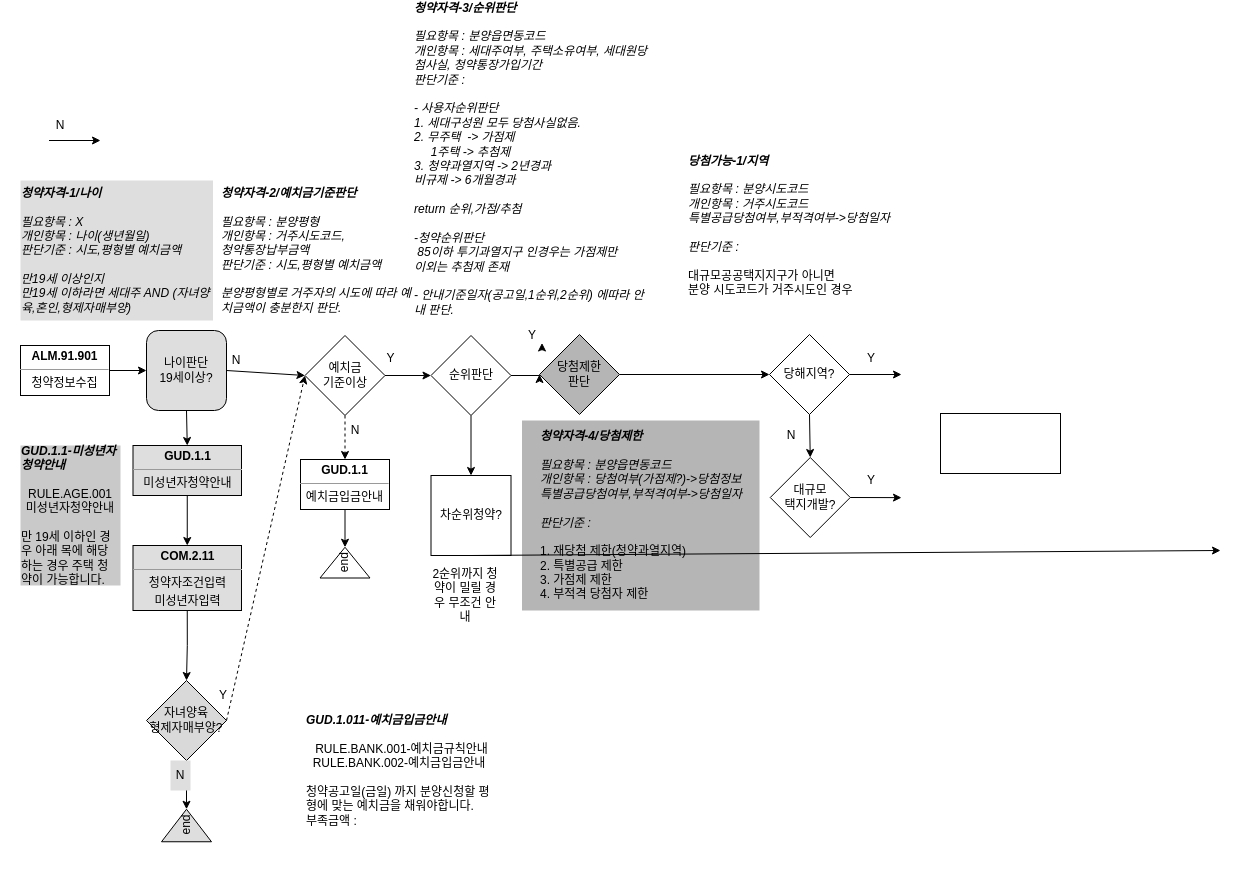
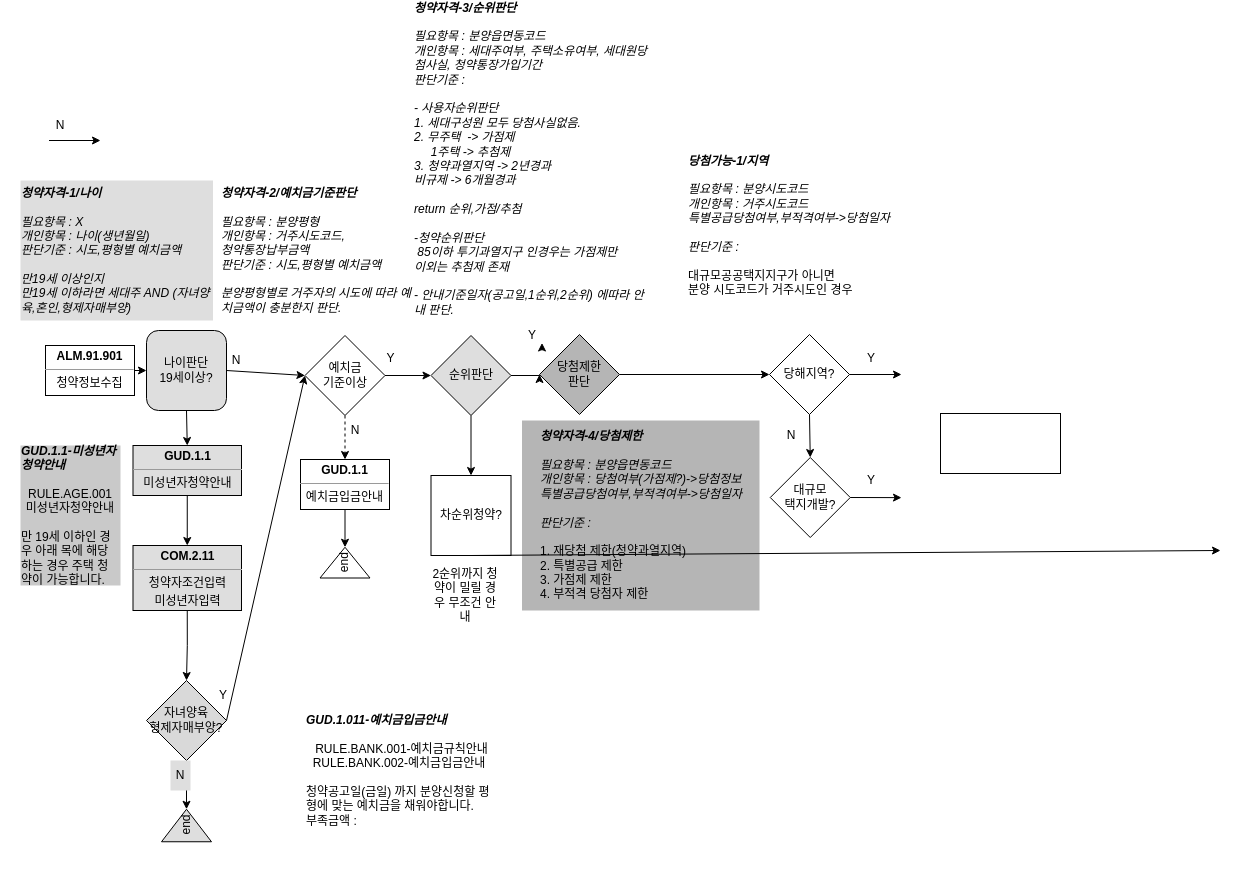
(65, 371) -> (90, 371)
(471, 376) -> (471, 376)
(265, 550) -> (265, 550)
